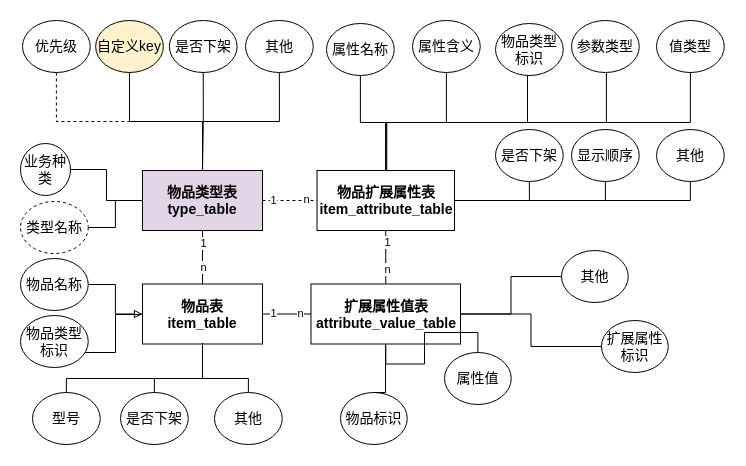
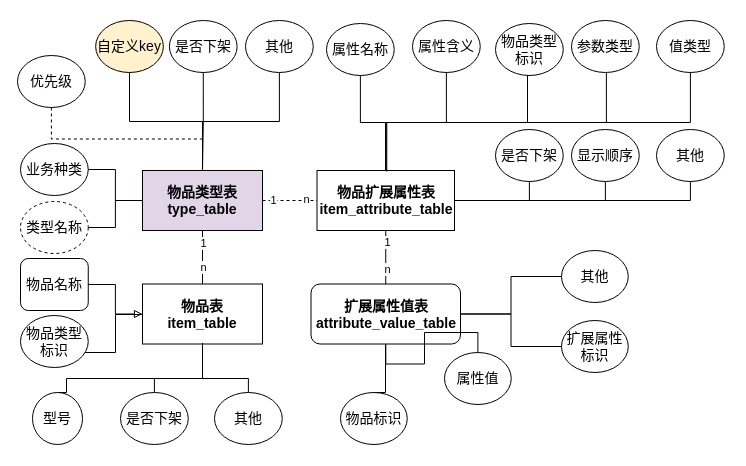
(56, 47) -> (51, 82)
(46, 170) -> (54, 170)
(54, 285) -> (54, 285)
(287, 314) -> none
(386, 314) -> (386, 314)
(635, 347) -> (595, 347)
(66, 419) -> (58, 419)
